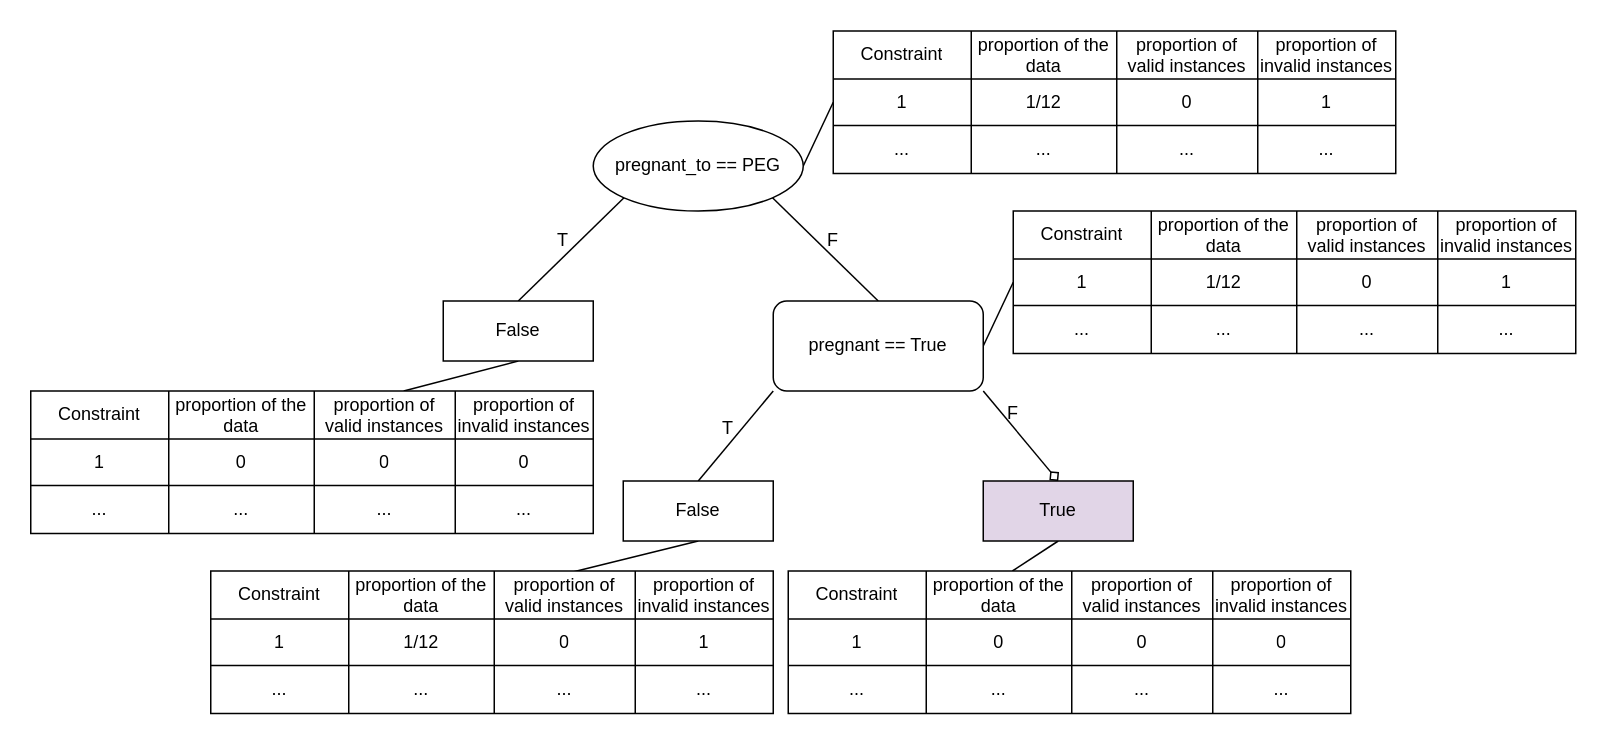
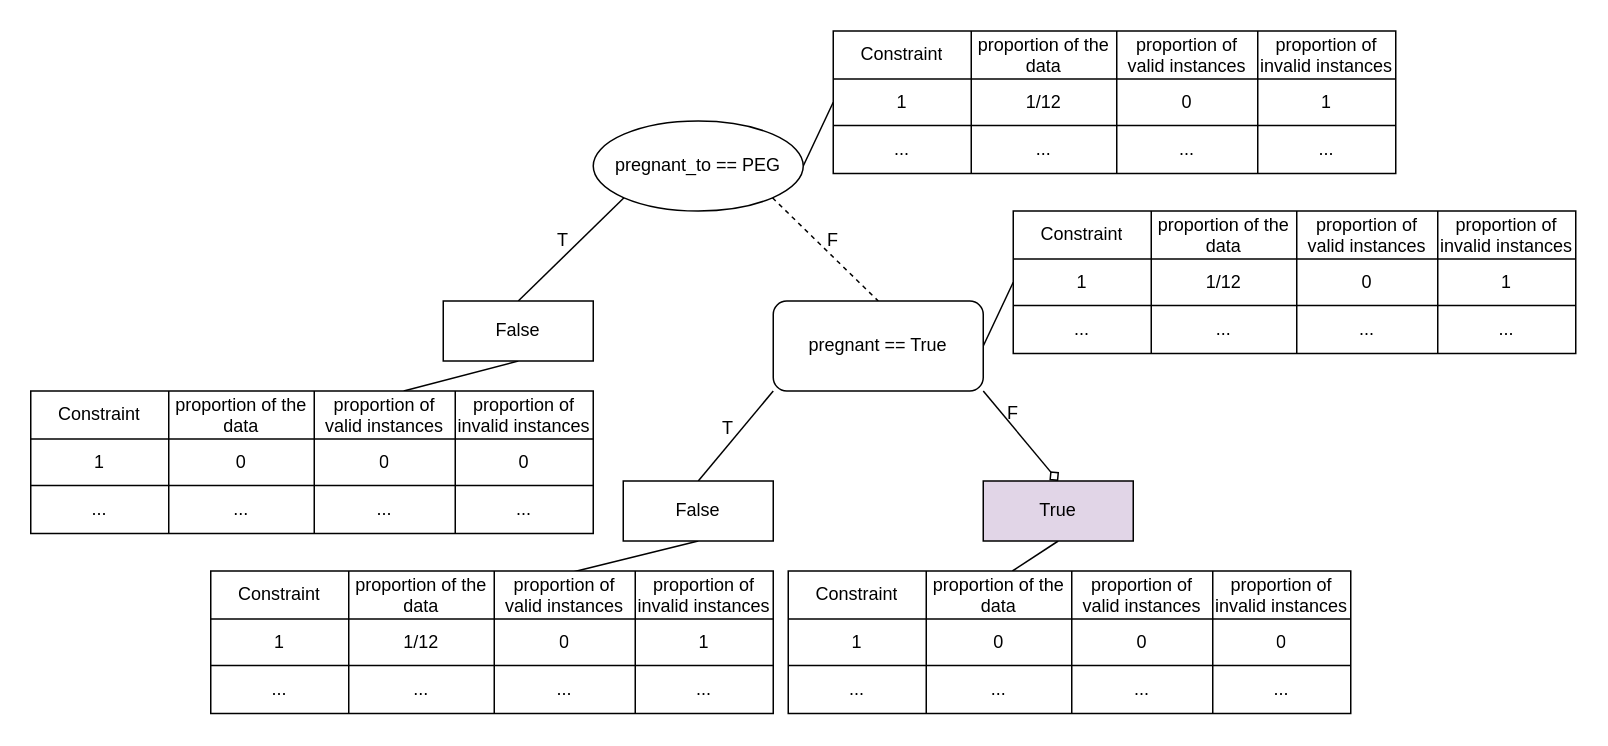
(825, 249) -> (825, 249)
